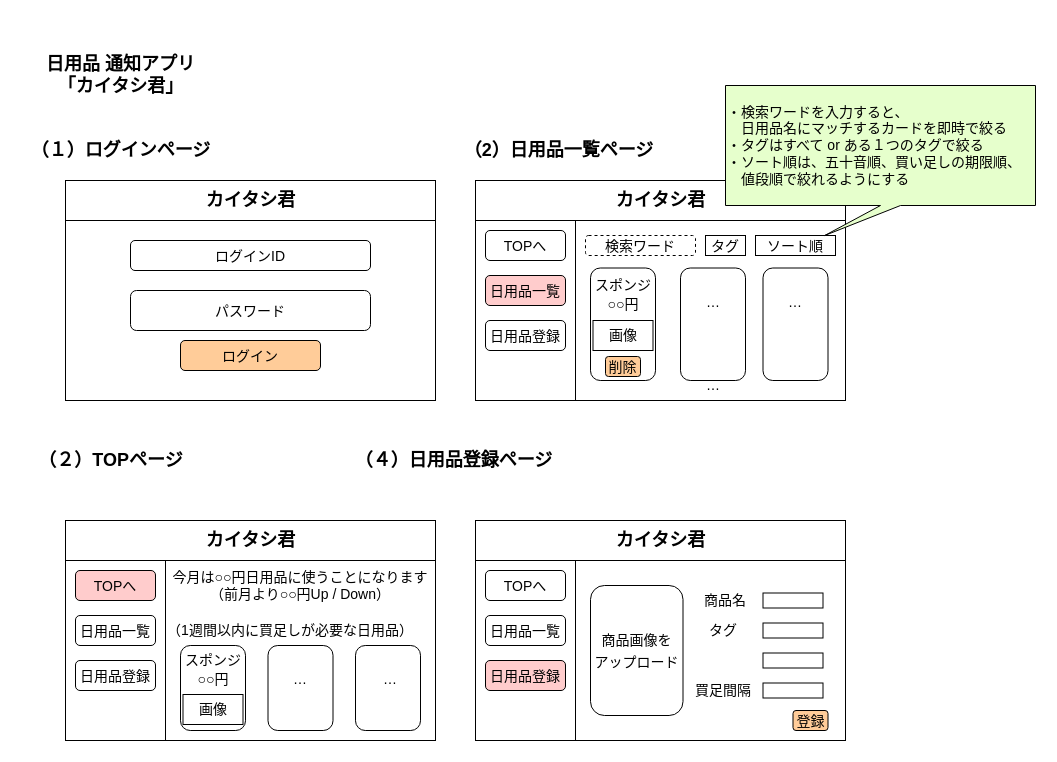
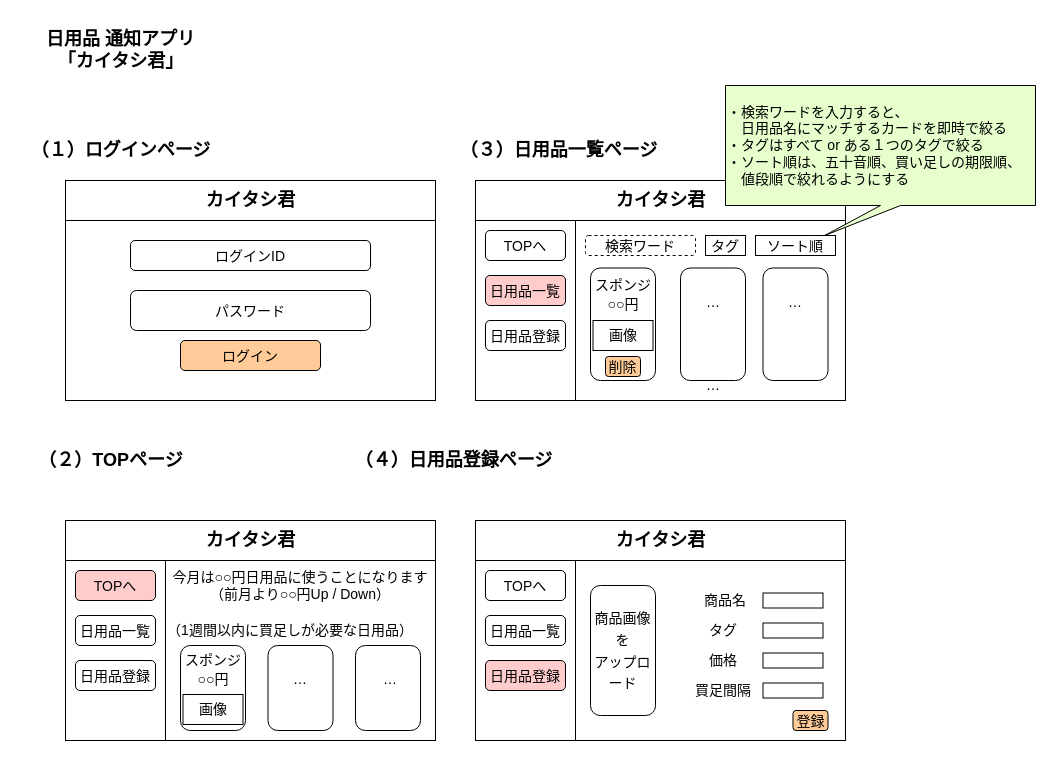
(121, 76) -> (121, 51)
(559, 151) -> (559, 151)
(637, 651) -> (623, 651)
none -> (723, 661)
